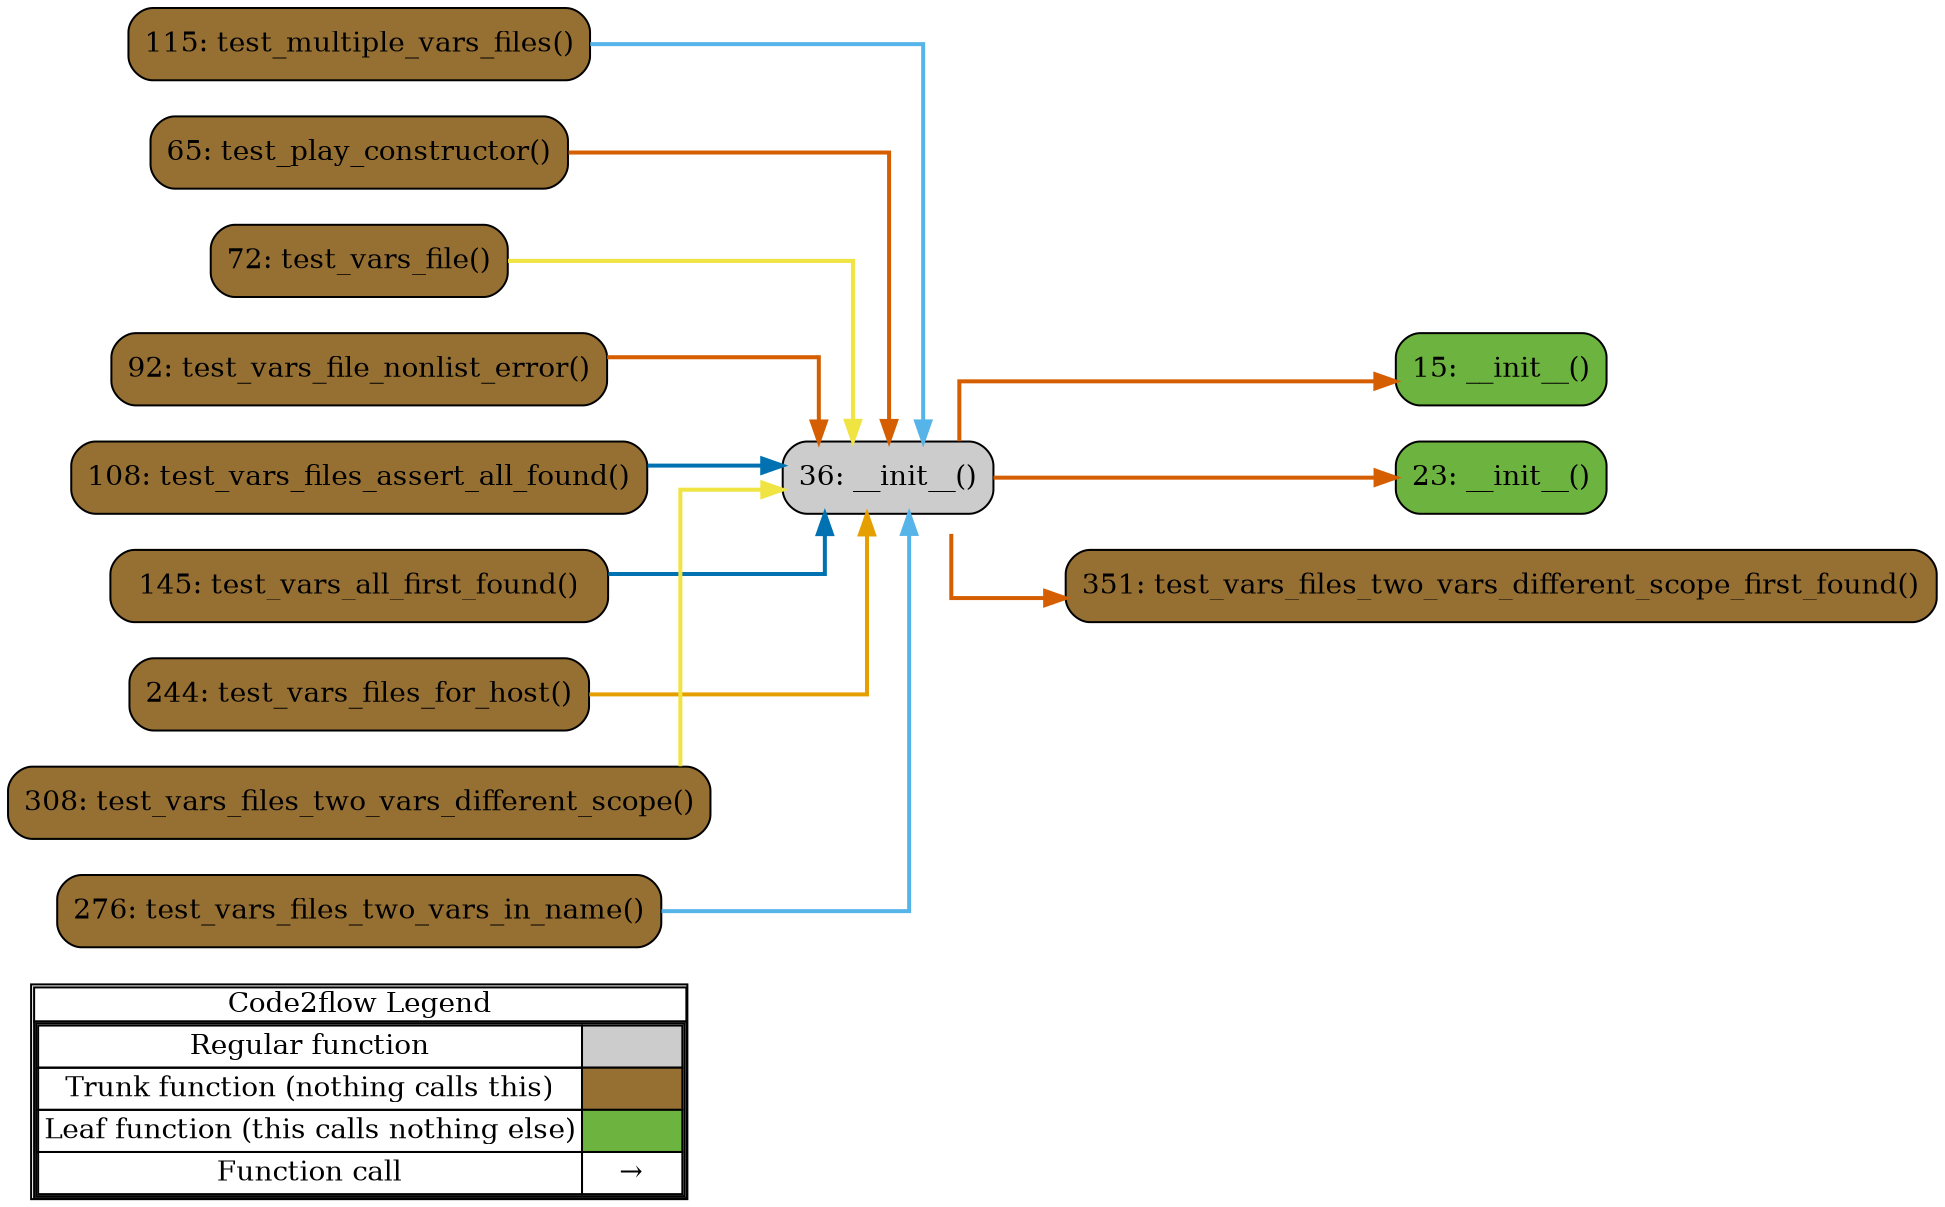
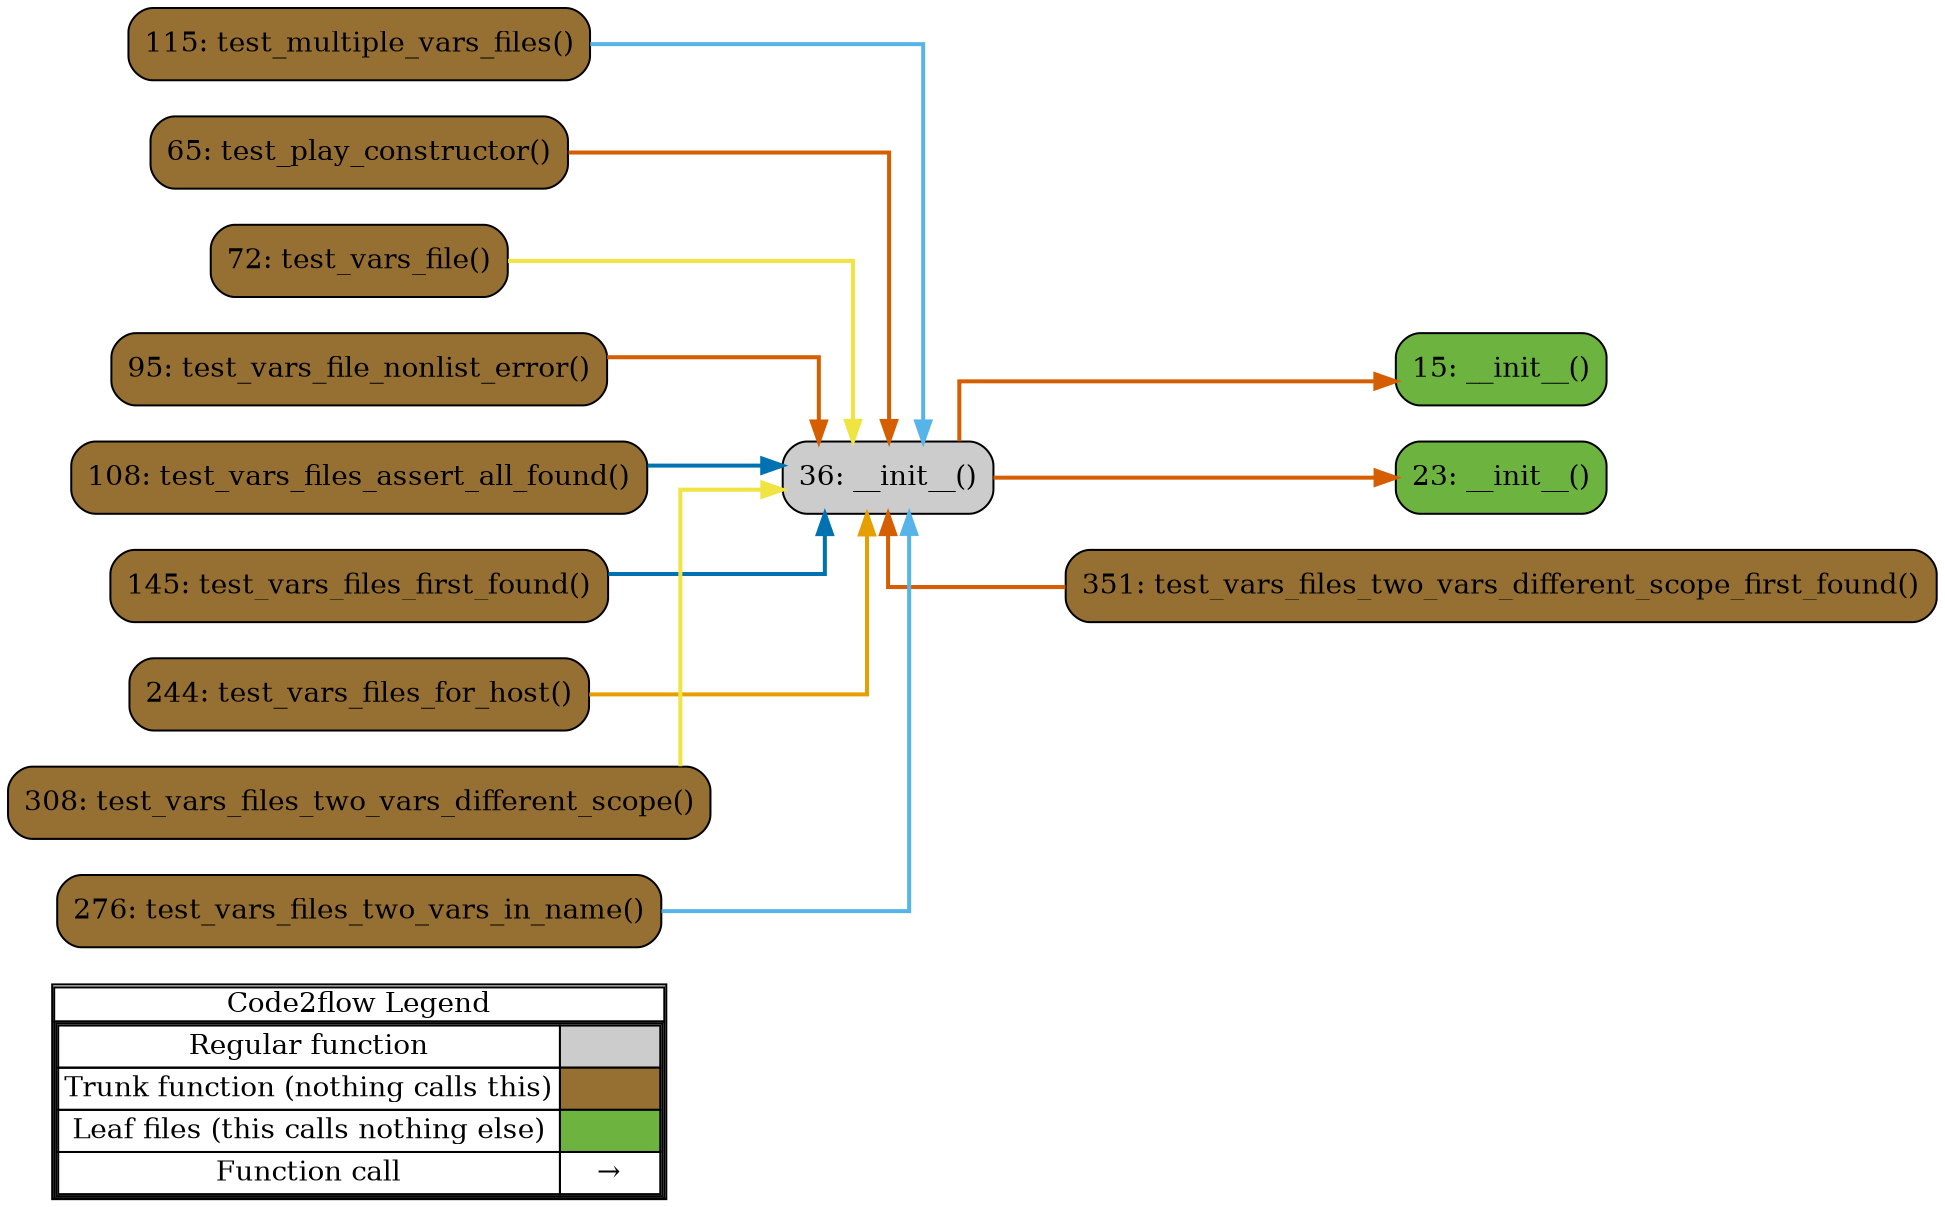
(359, 369) -> (359, 369)
(359, 586) -> (359, 586)
(966, 598) -> (950, 587)
(310, 1130) -> (309, 1130)
